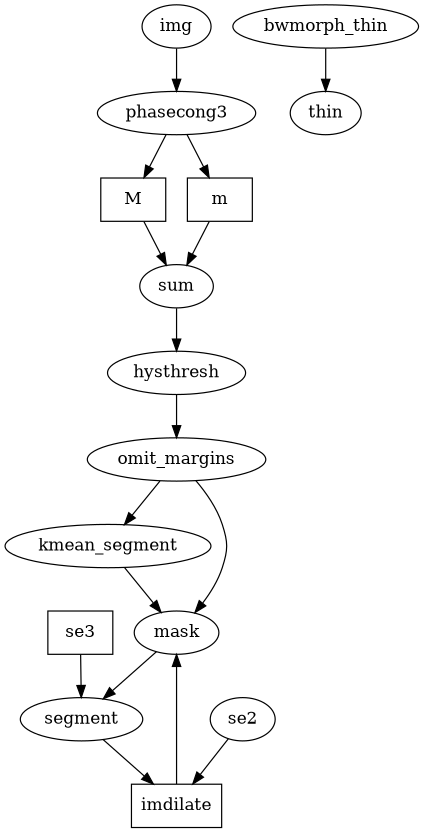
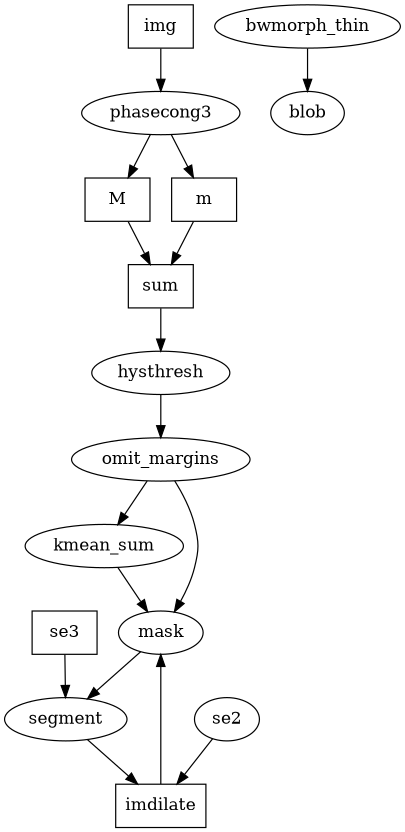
(177, 26) -> (161, 26)
(326, 113) -> (308, 113)
(177, 286) -> (161, 286)
(108, 546) -> (104, 546)
